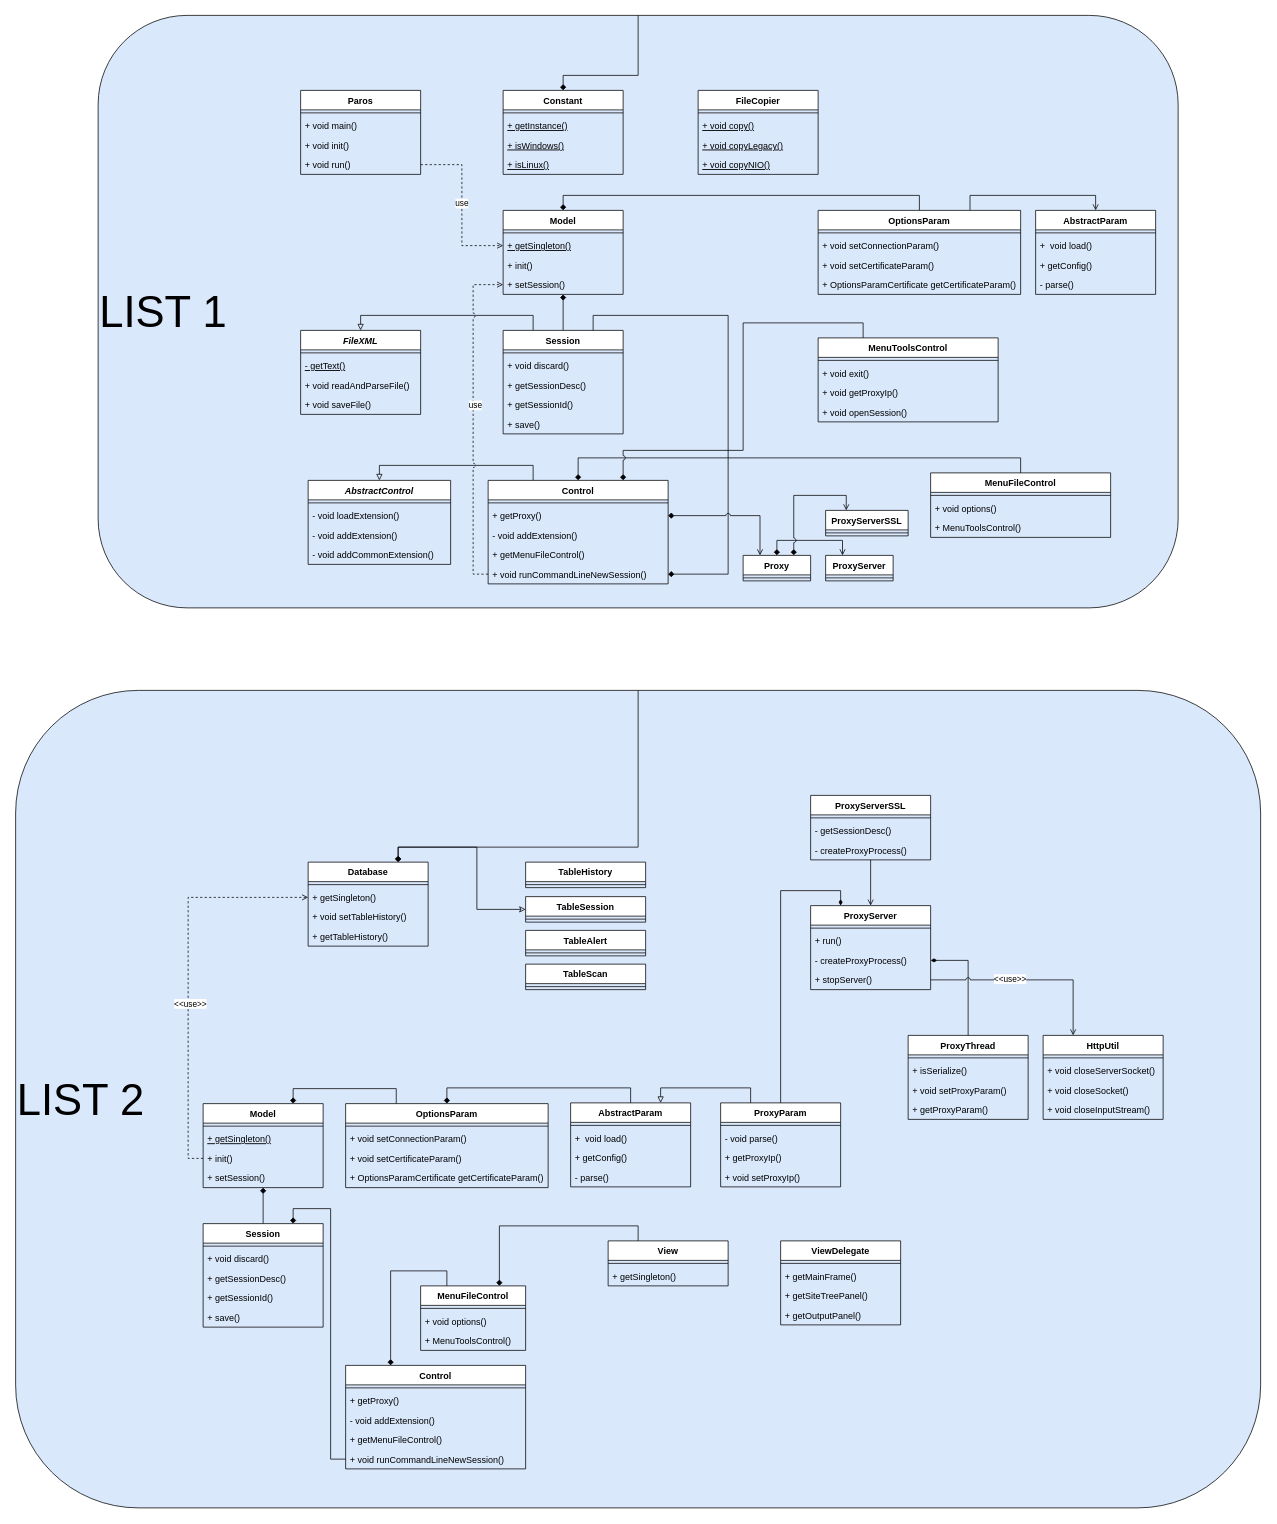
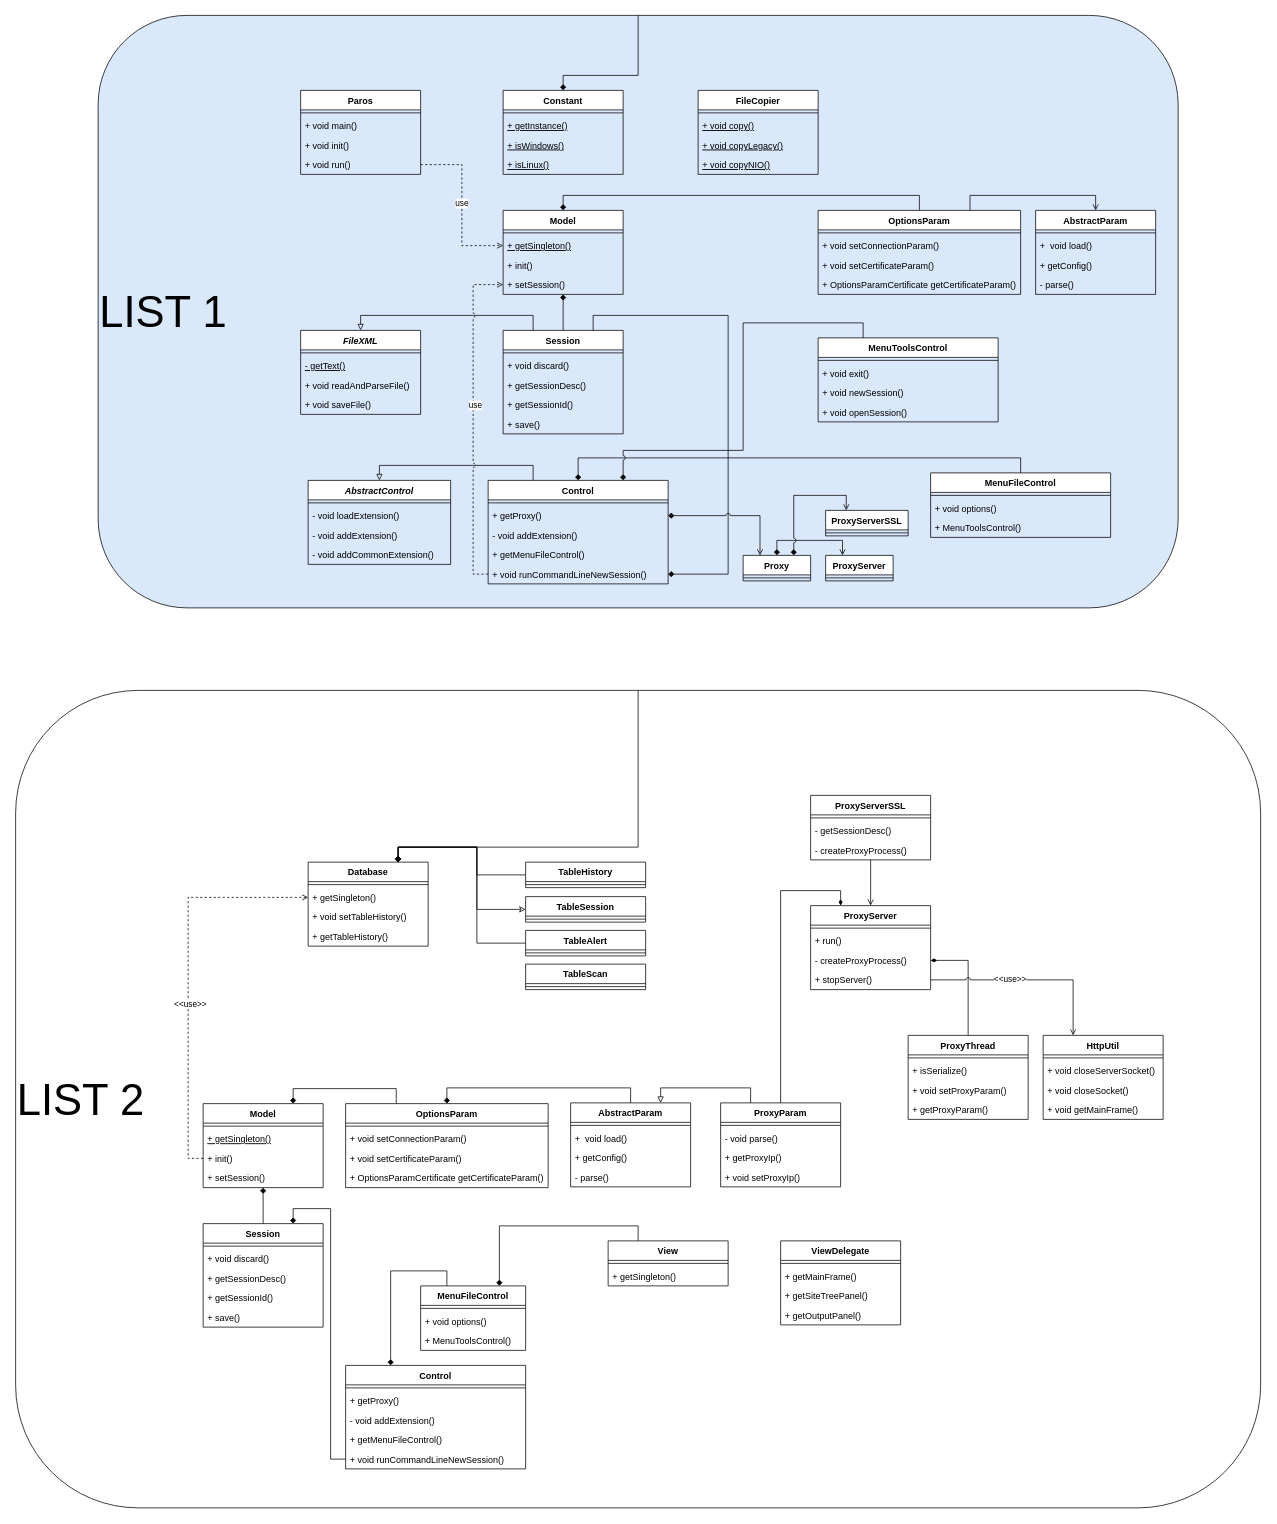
(869, 393) -> (868, 393)
none -> (501, 875)
none -> (485, 943)
(638, 1099) -> (638, 1099)
(1108, 1110) -> (1098, 1110)
